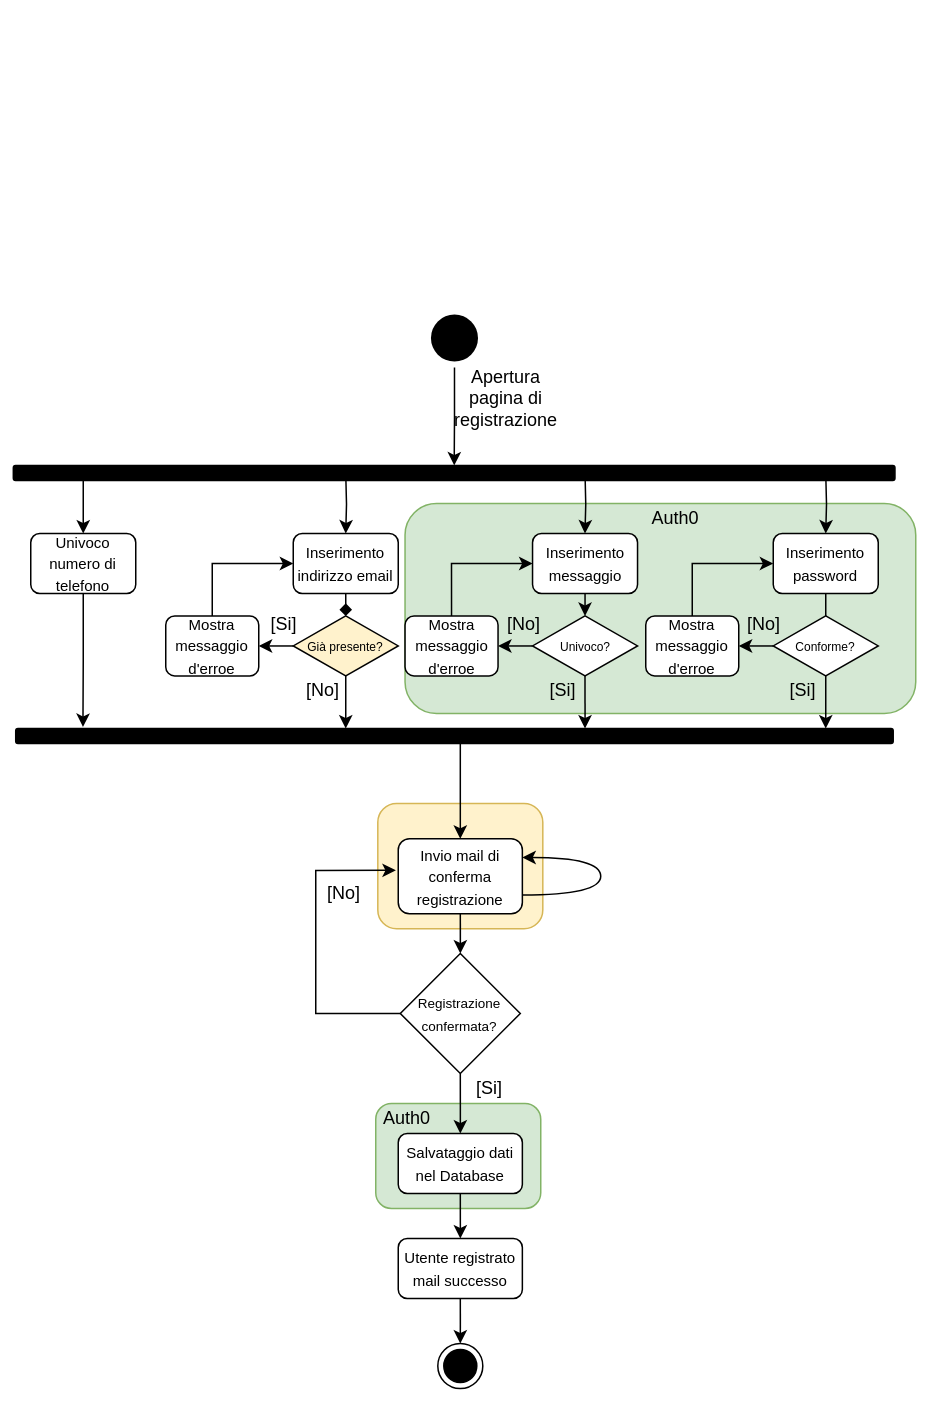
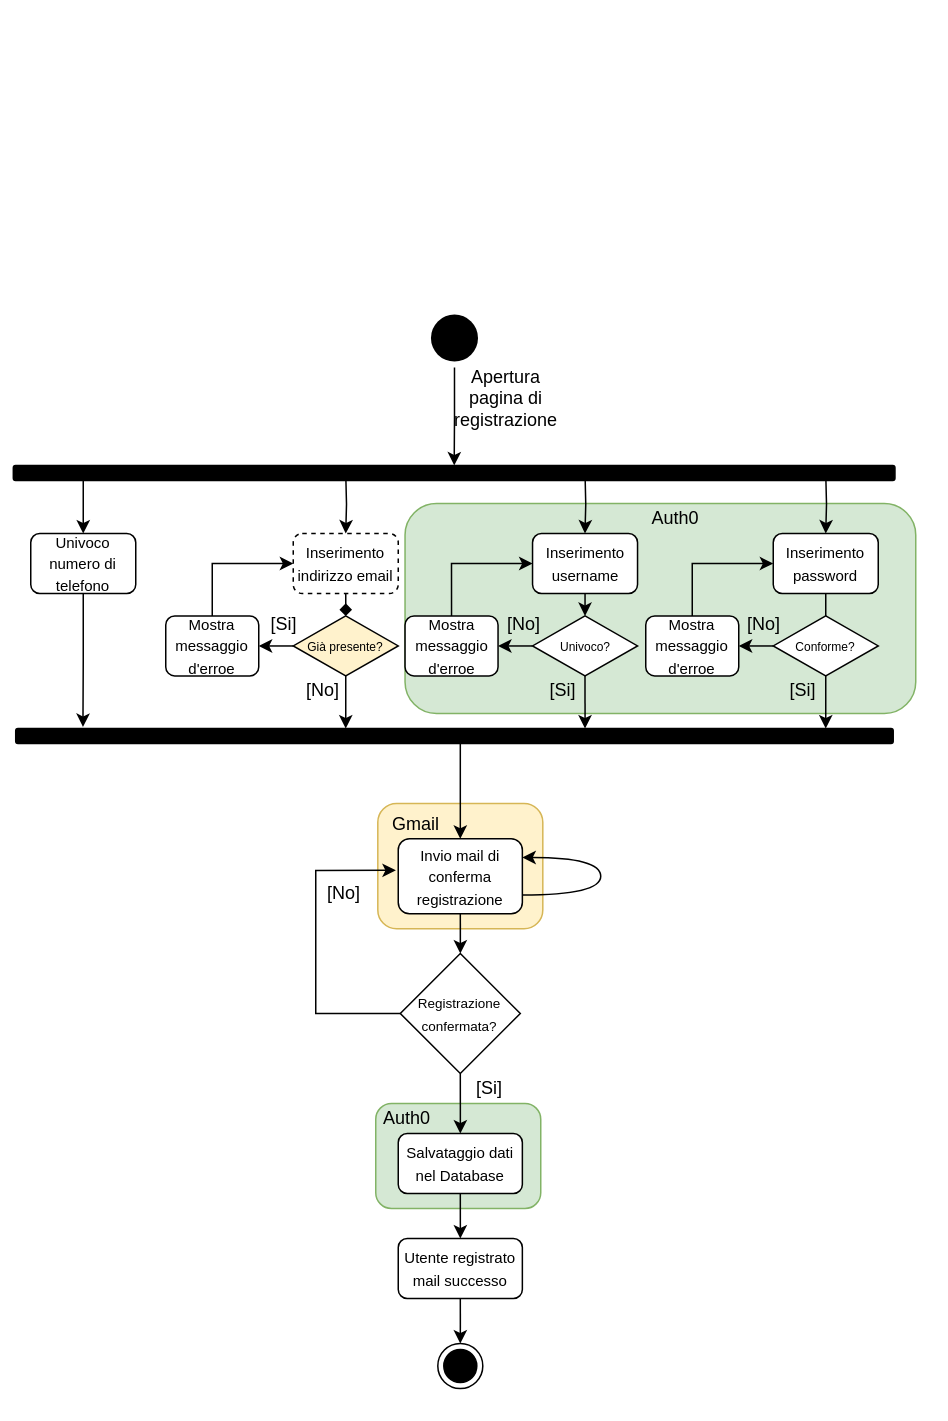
(346, 563) -> (346, 563)
(586, 563) -> (586, 563)
none -> (417, 824)
